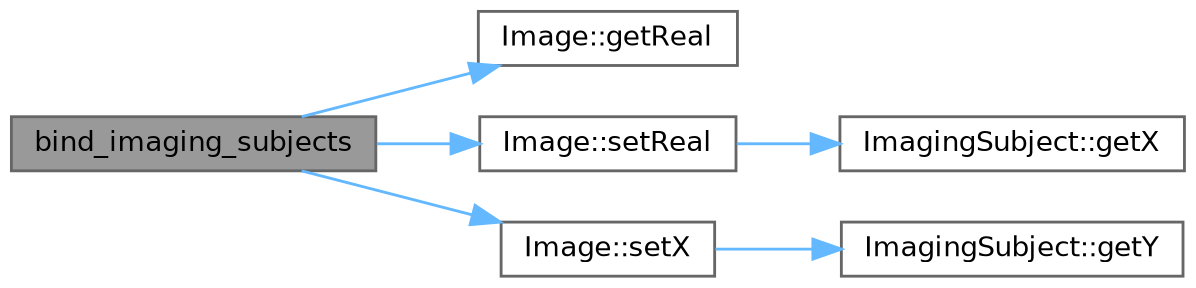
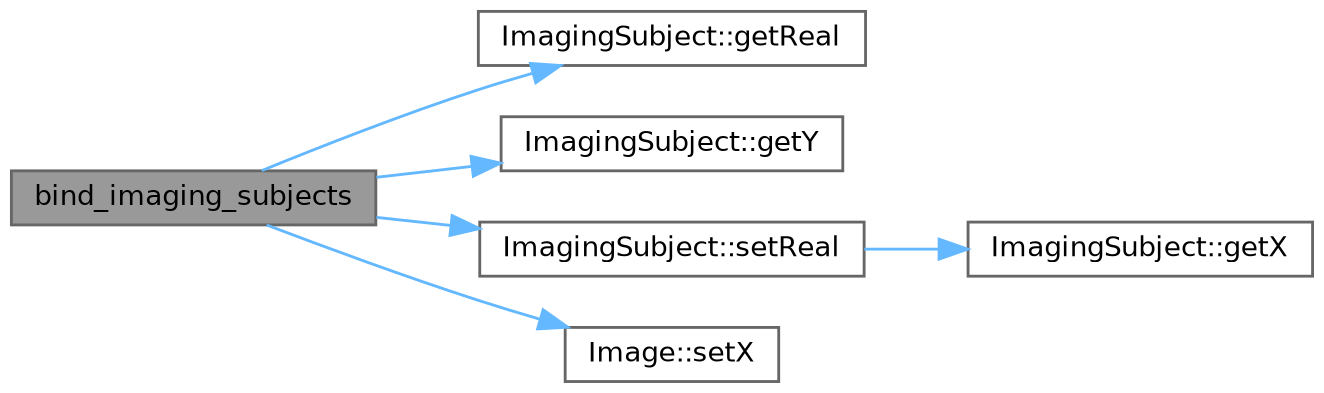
(608, 38) -> (672, 38)
(608, 144) -> (672, 249)
(764, 249) -> (424, 172)
